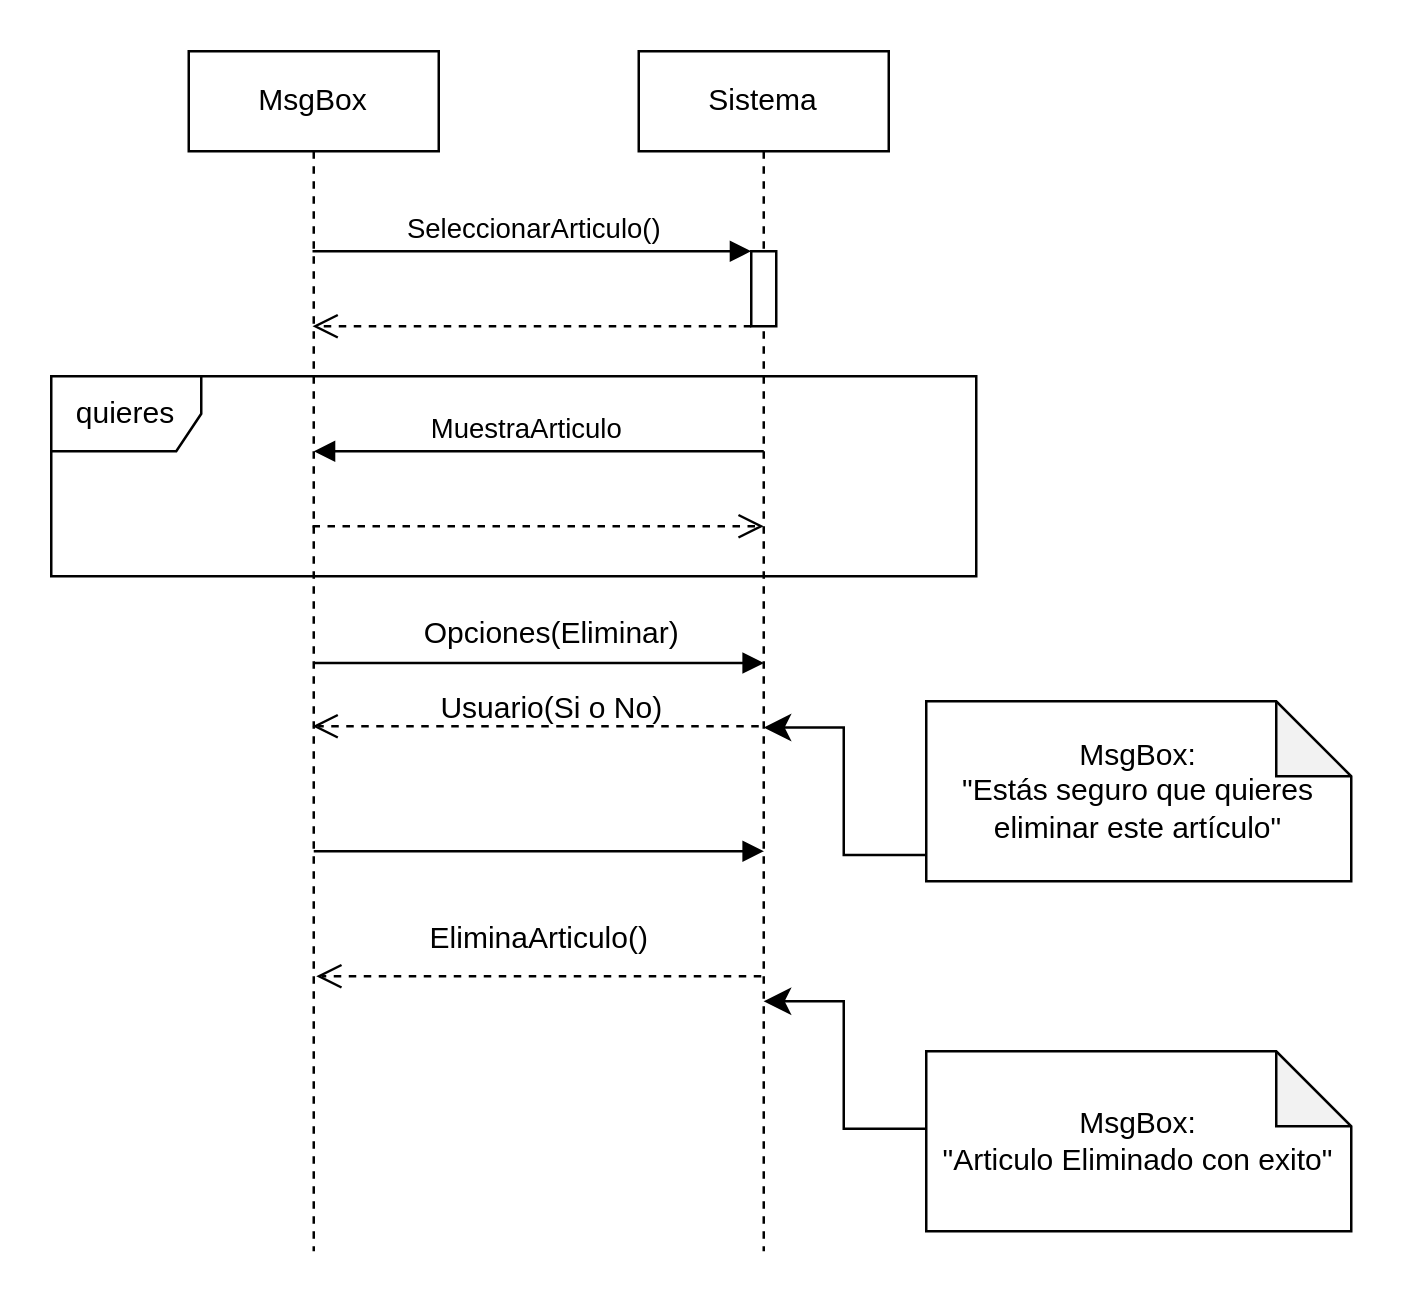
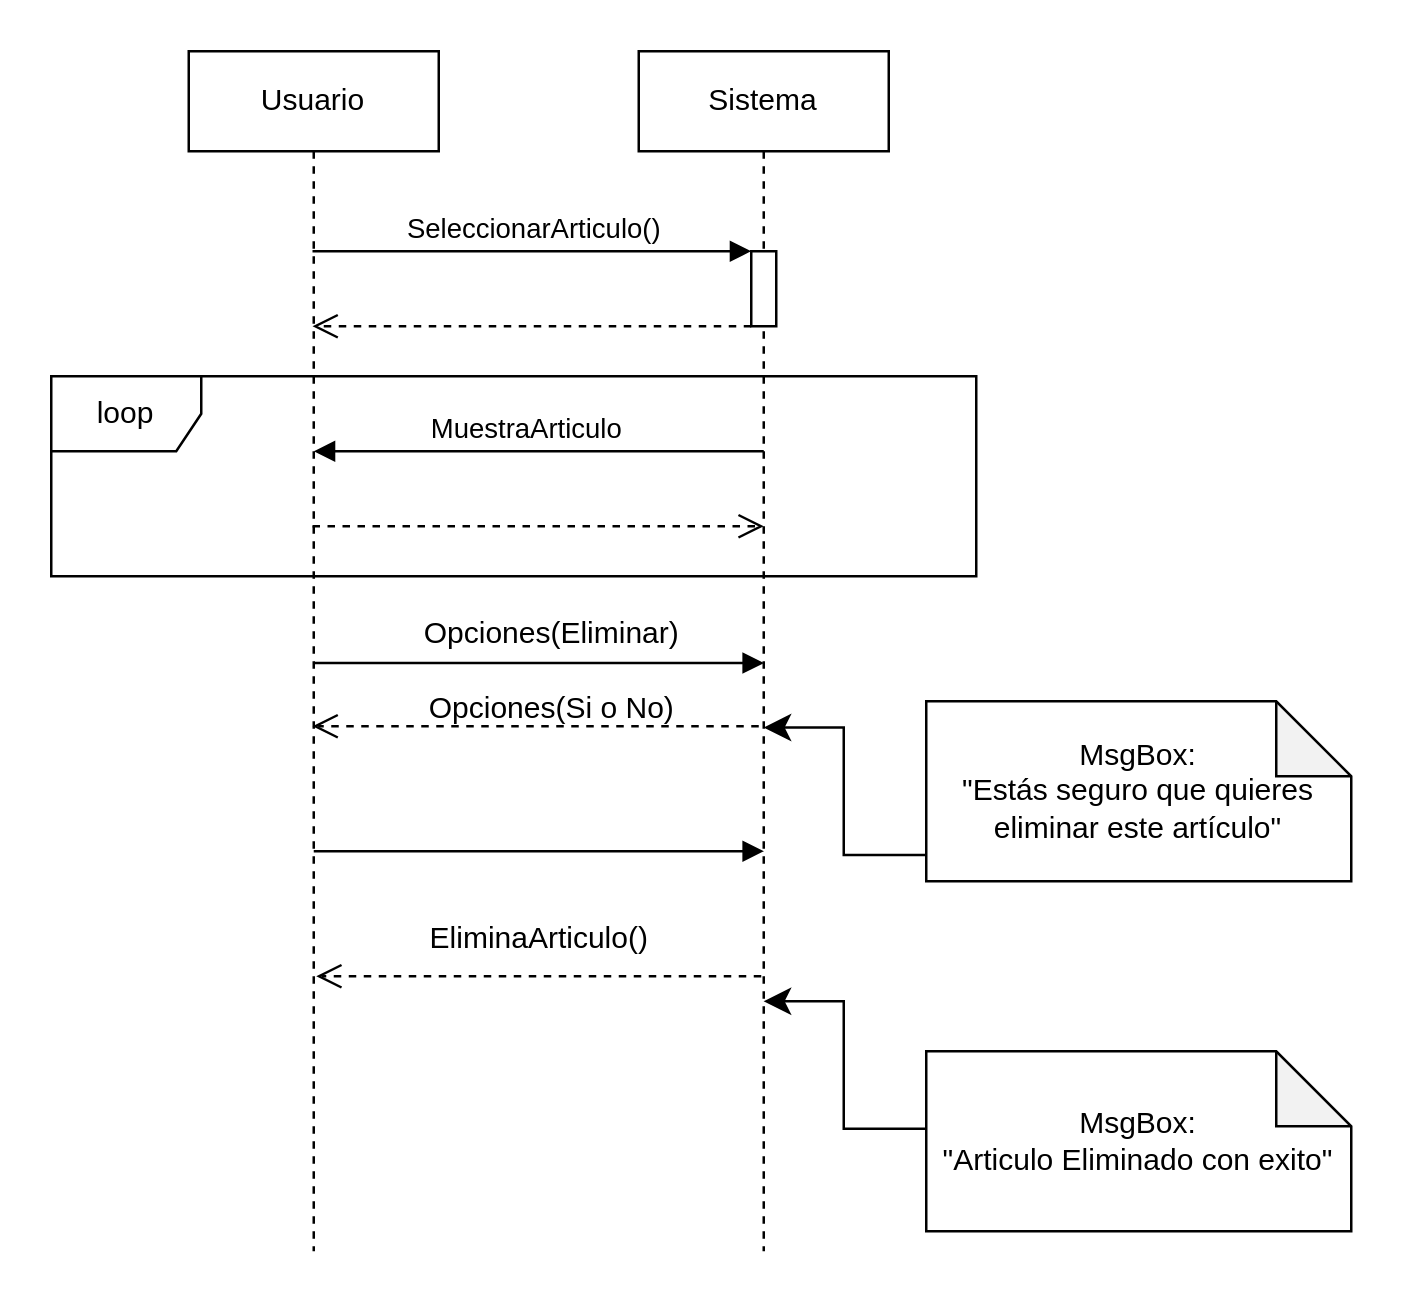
(314, 101) -> (314, 101)
(126, 414) -> (126, 414)
(553, 709) -> (553, 709)
